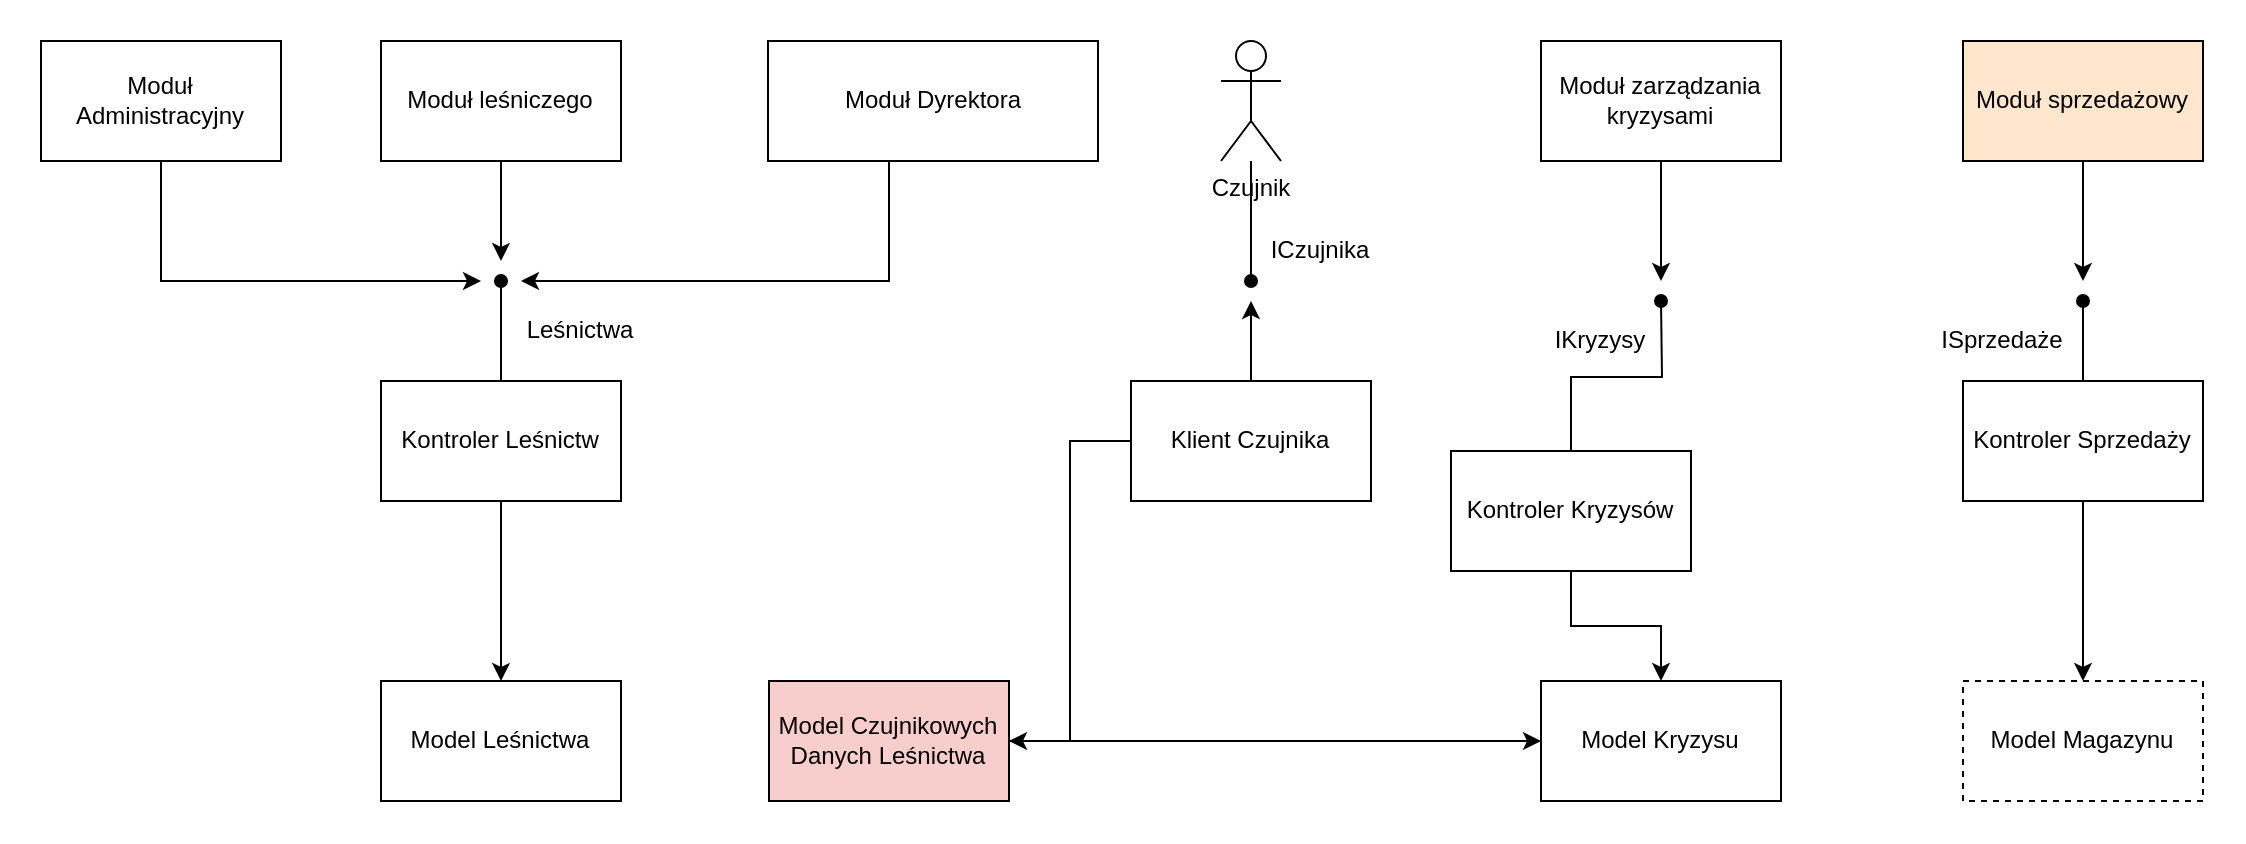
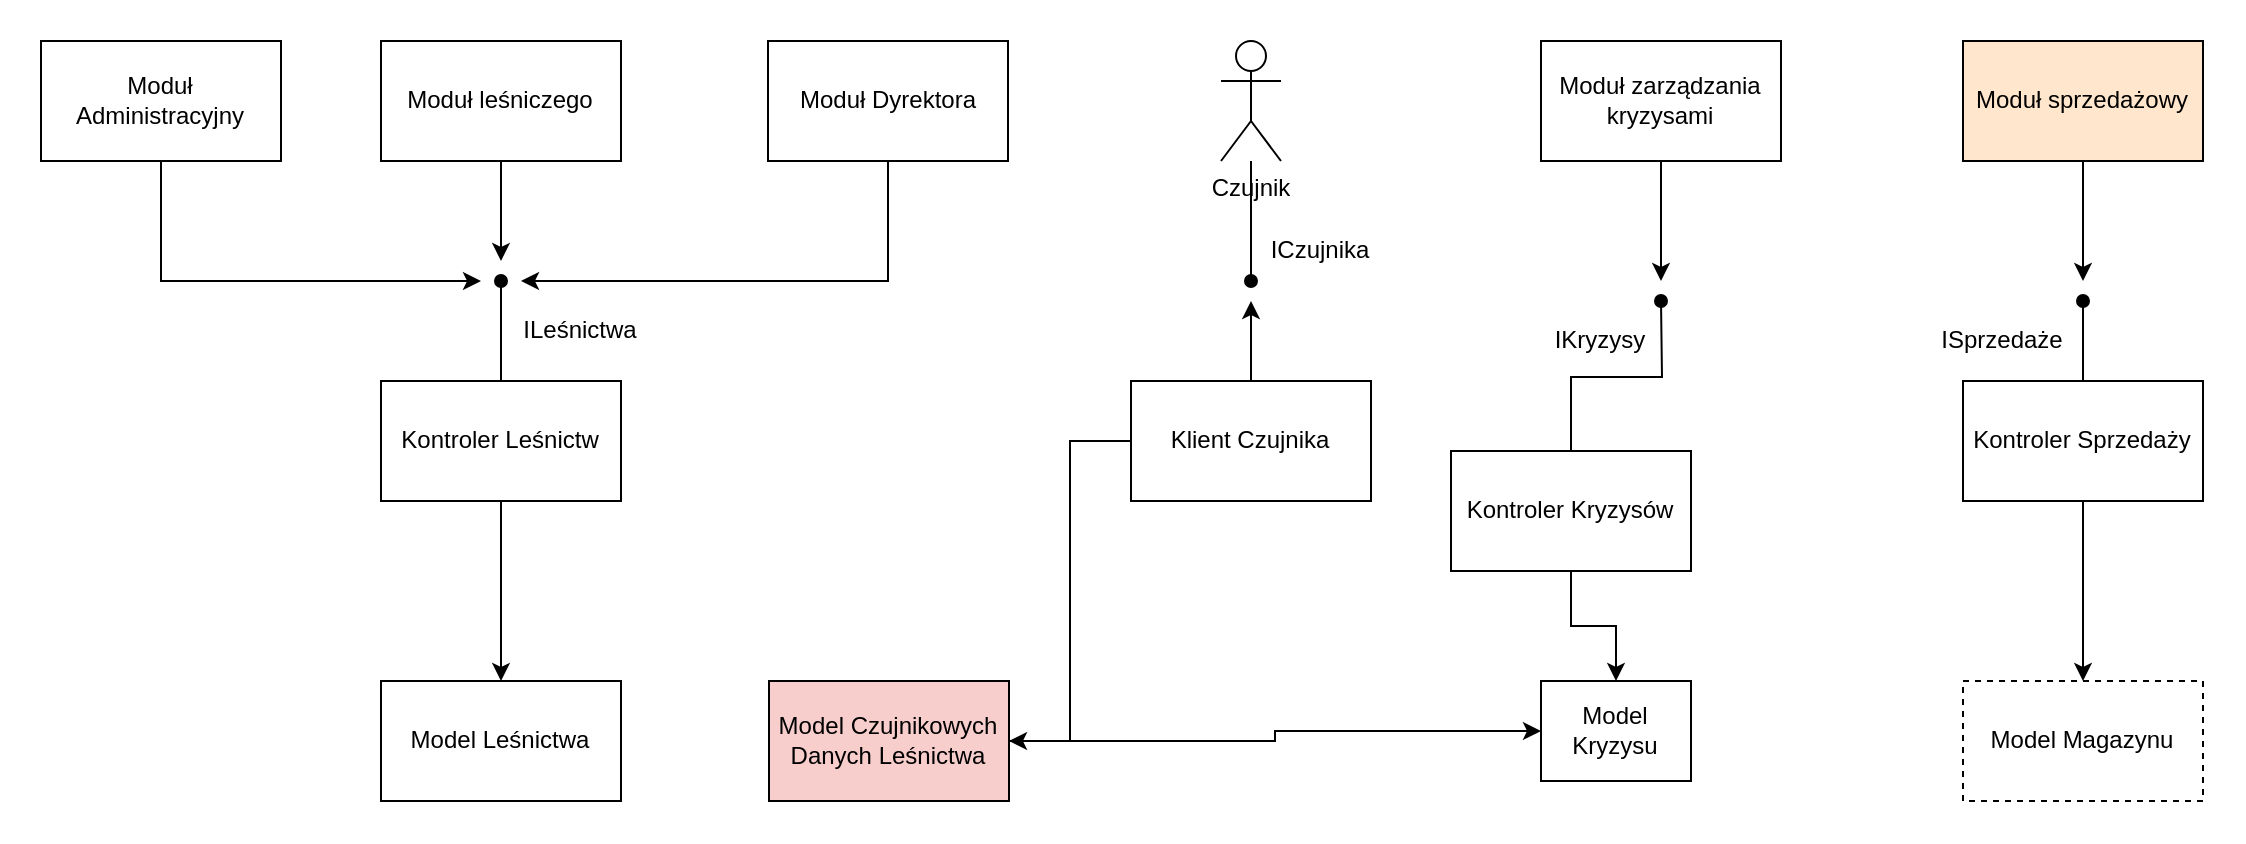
(933, 101) -> (888, 101)
(581, 331) -> (581, 331)
(1661, 741) -> (1616, 731)
